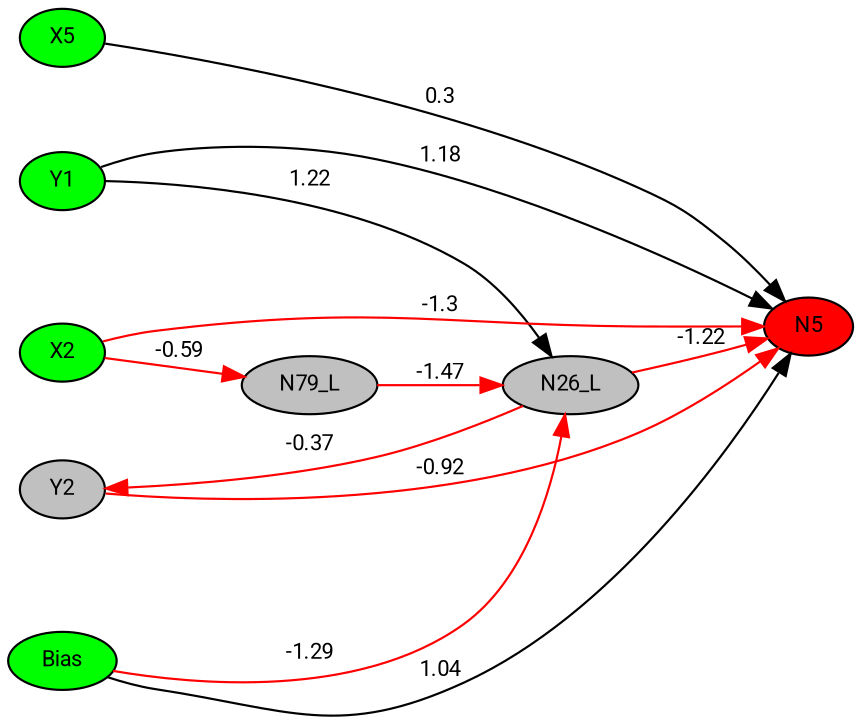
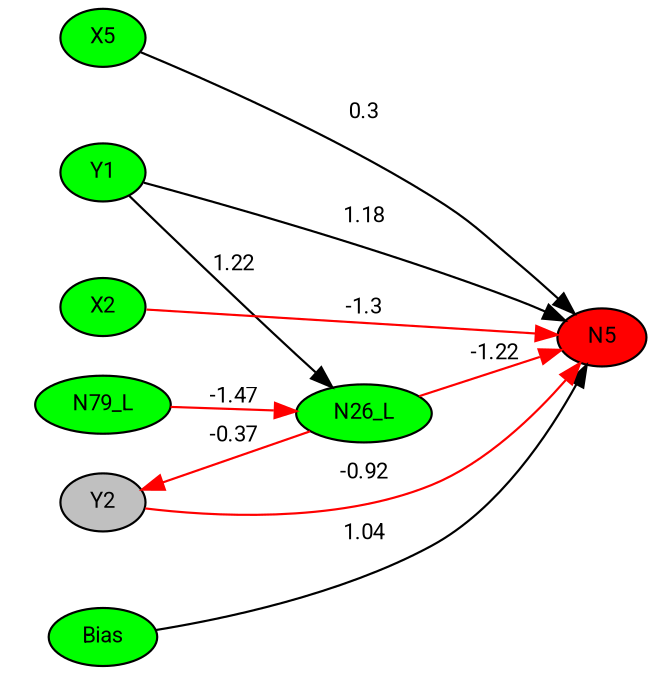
(164, 366) -> none
(310, 385) -> (103, 405)
(571, 385) -> (364, 413)
(399, 657) -> none
